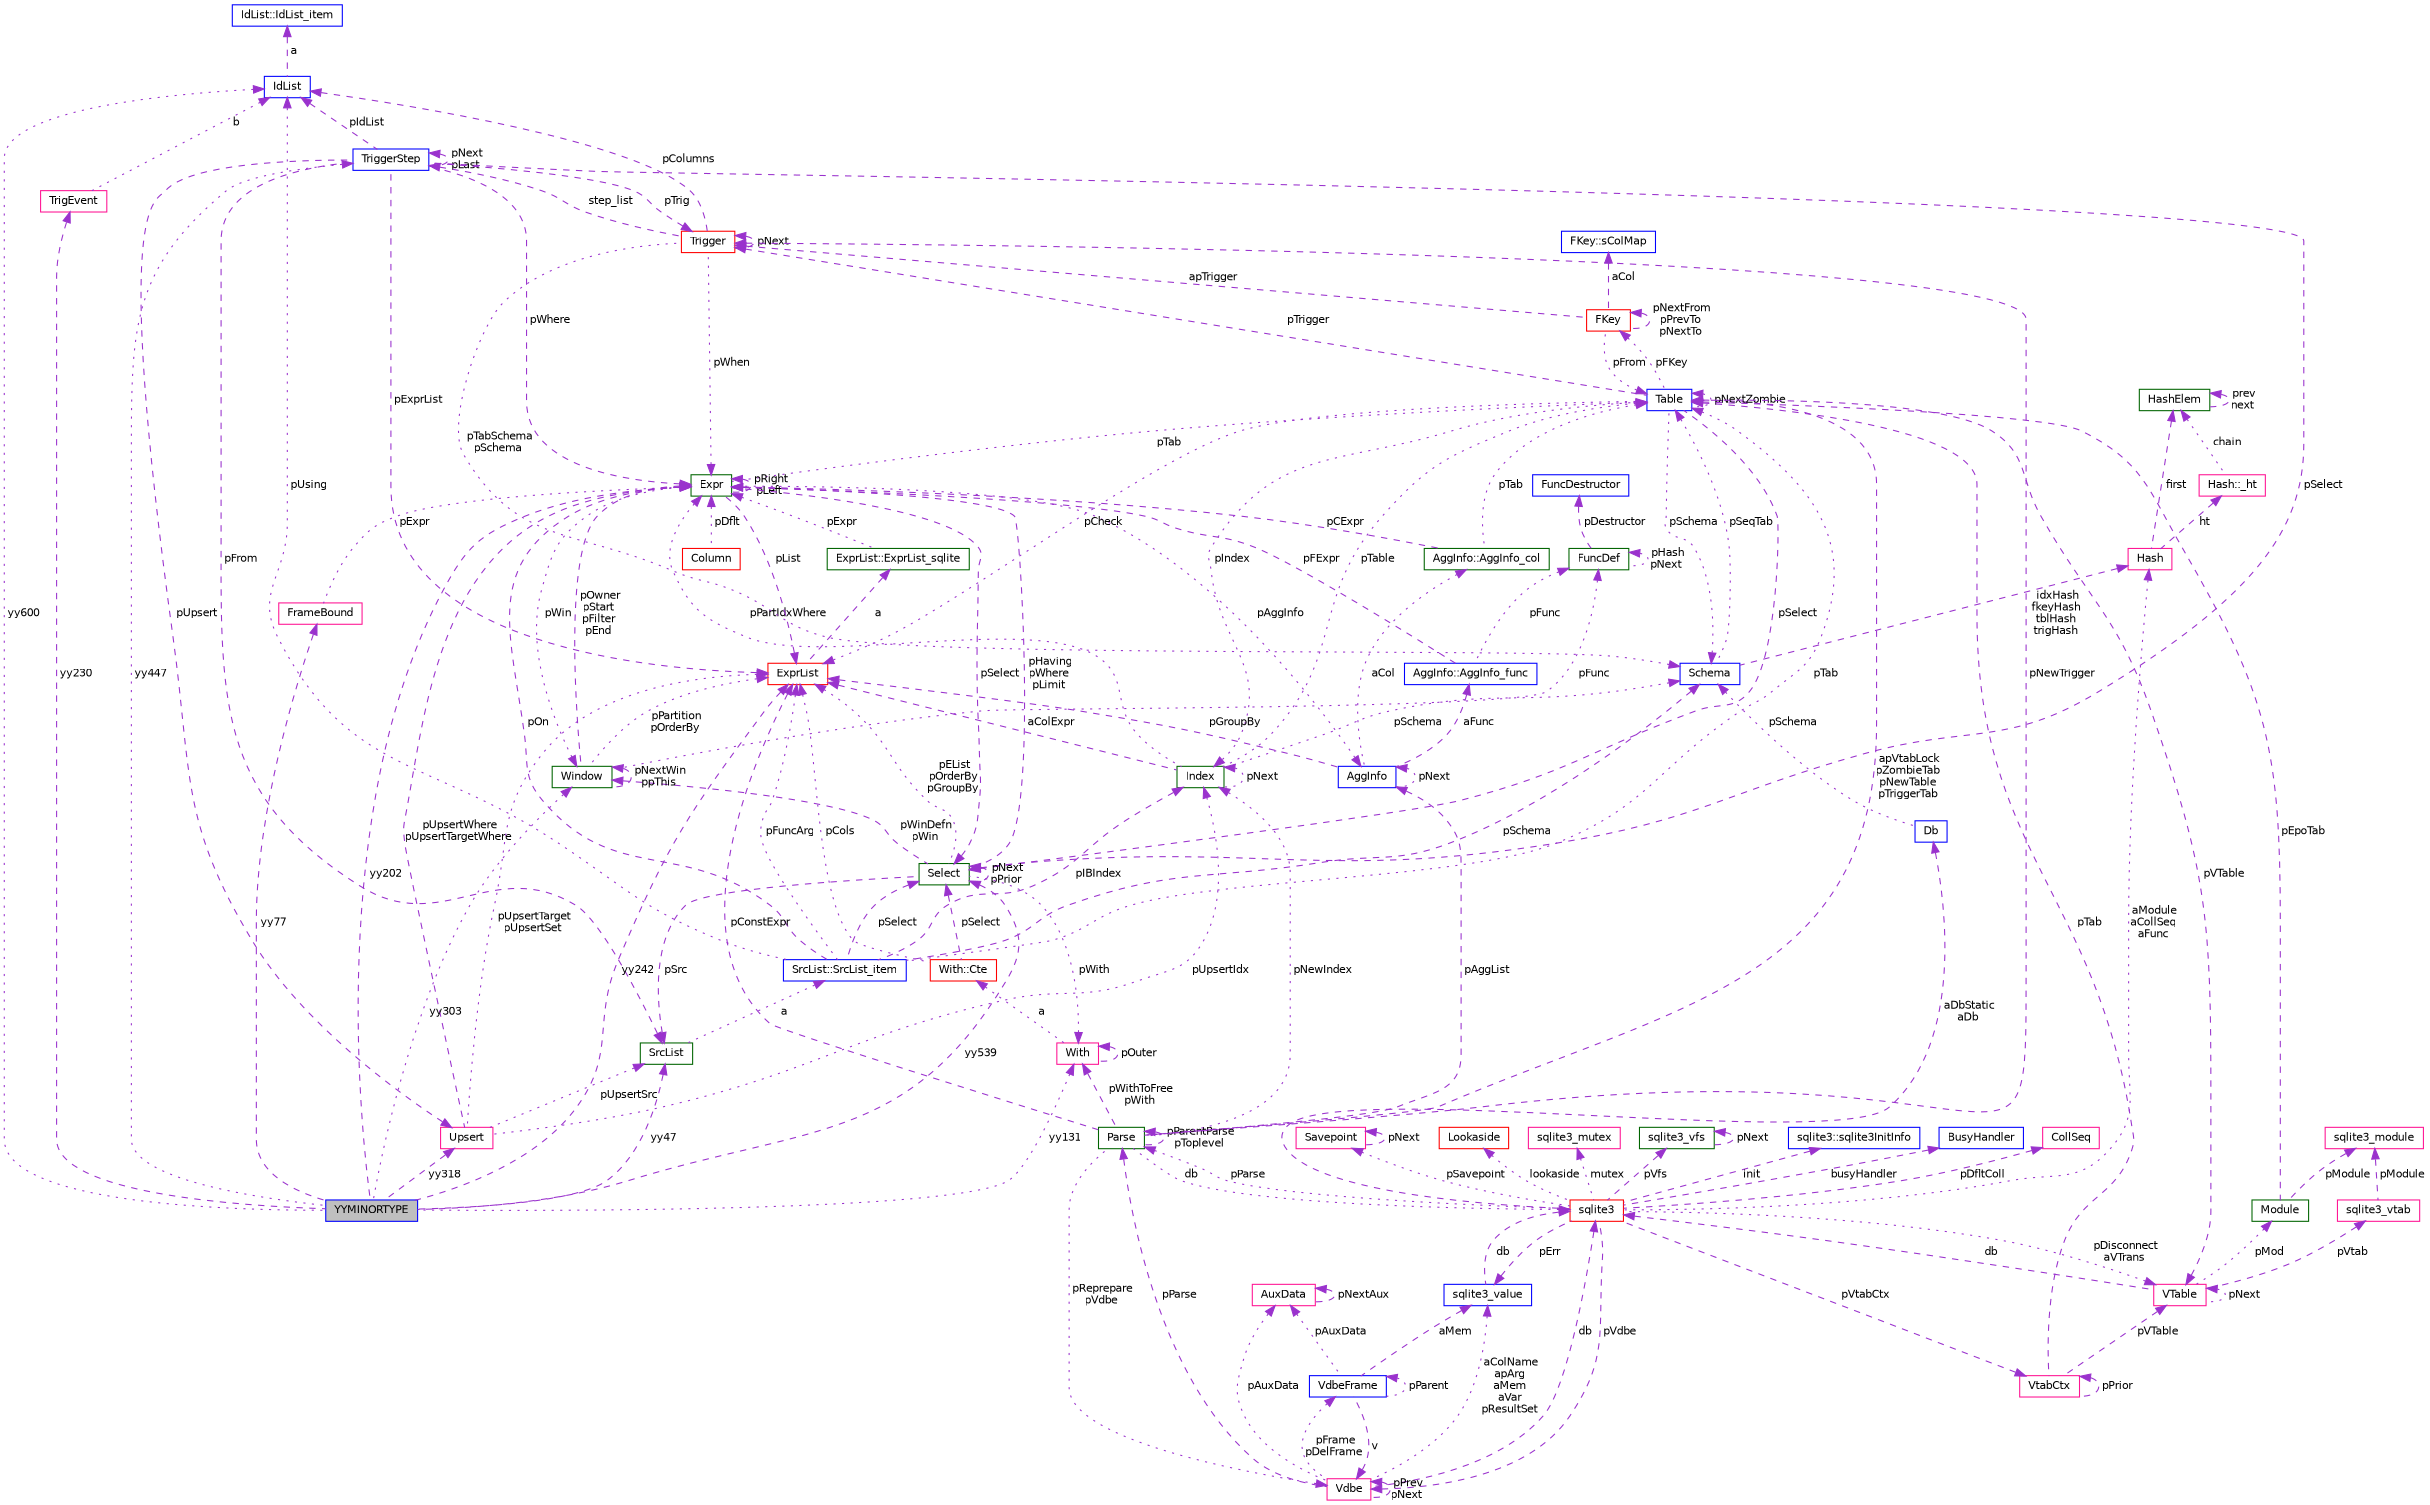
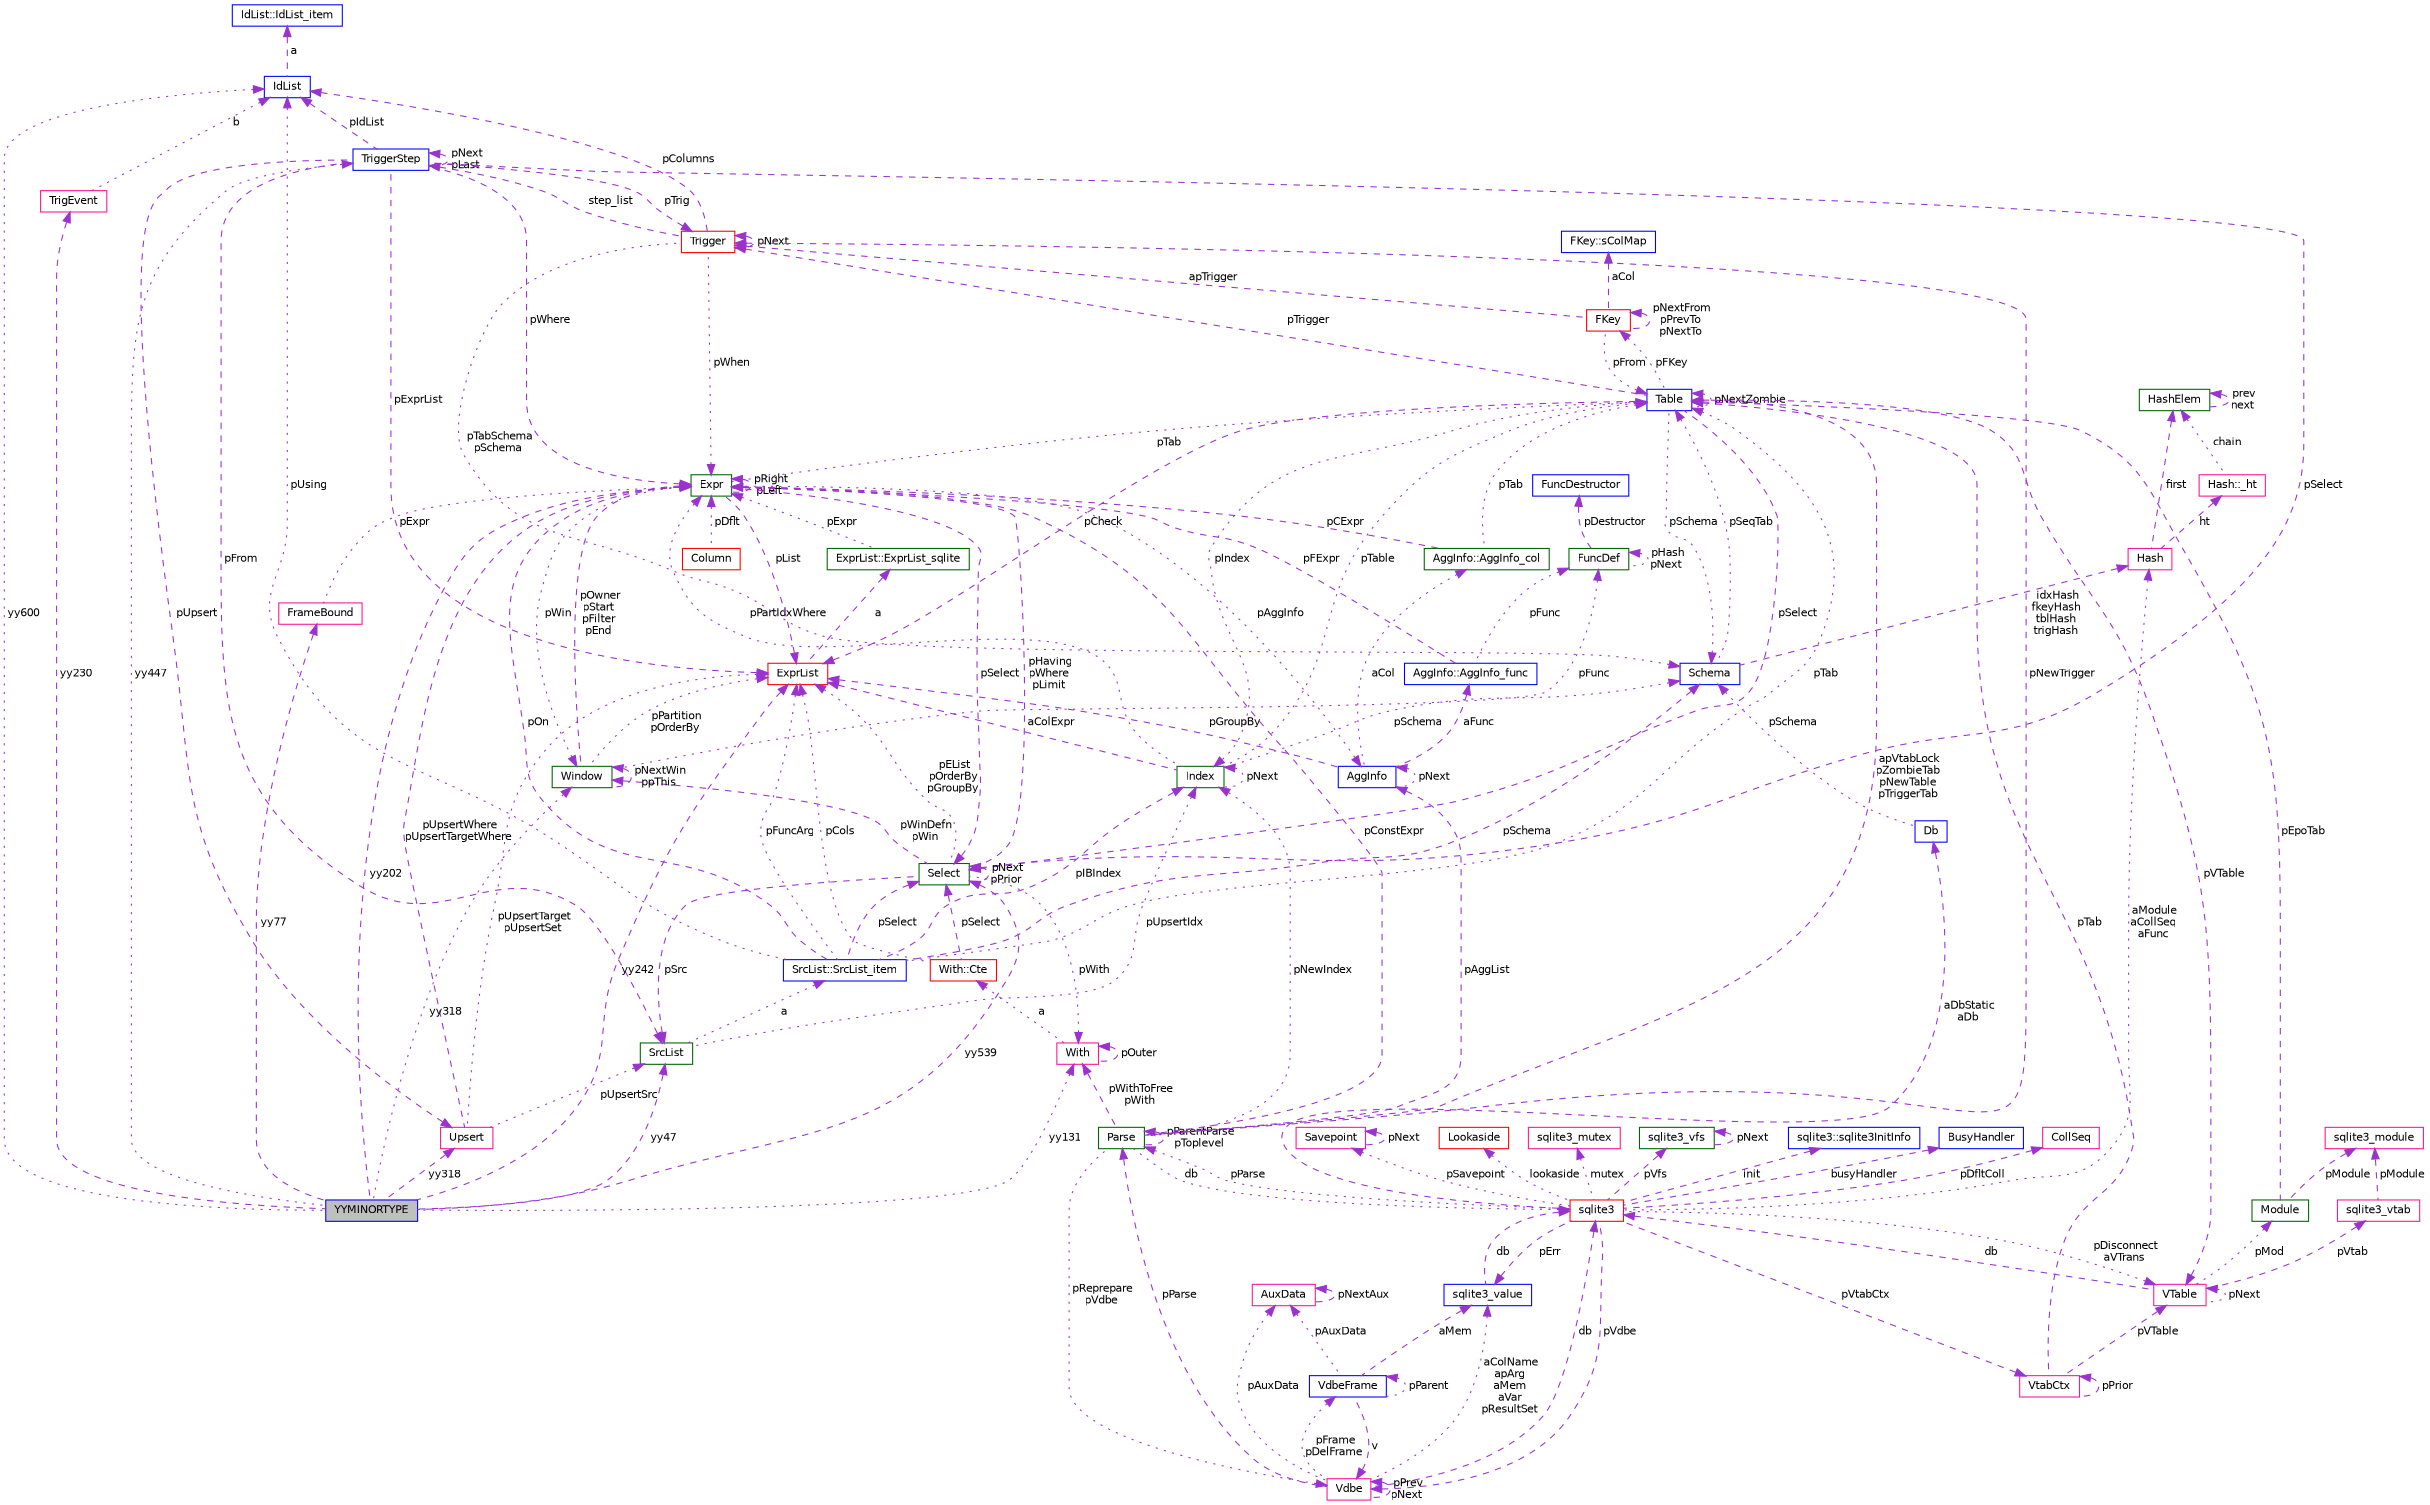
(1213, 442) -> (1213, 442)
(444, 1012) -> (444, 1012)
(768, 1021) -> (1231, 687)
(923, 1022) -> (1019, 998)
